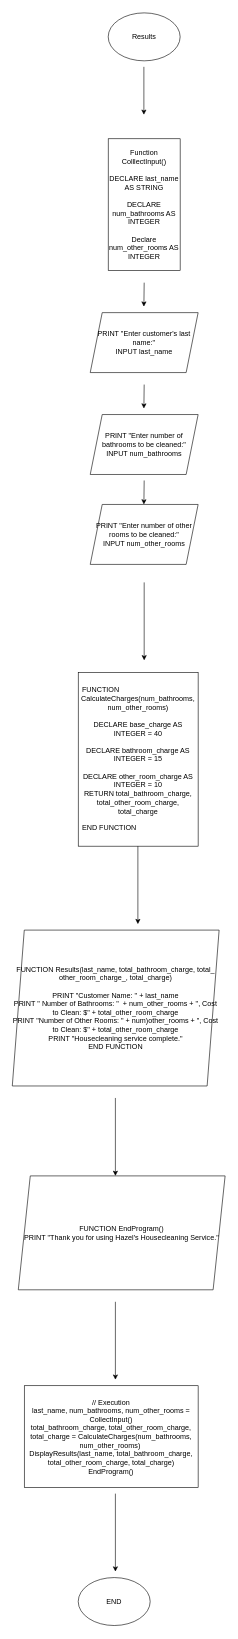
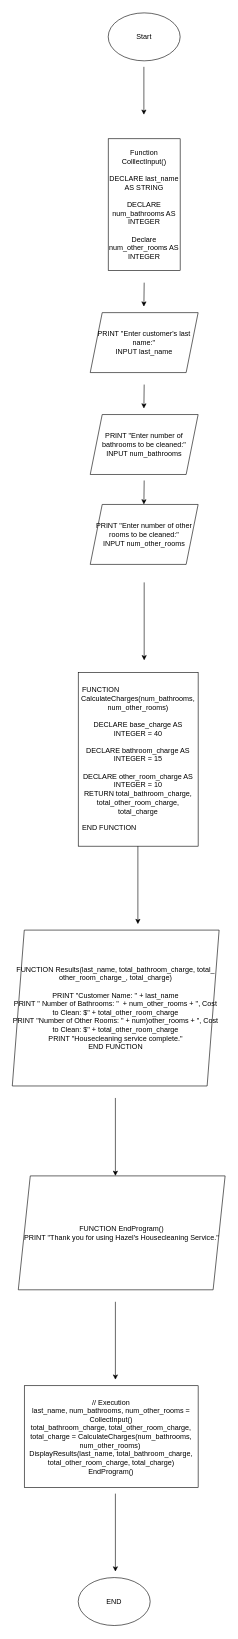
(144, 36) -> (144, 36)
